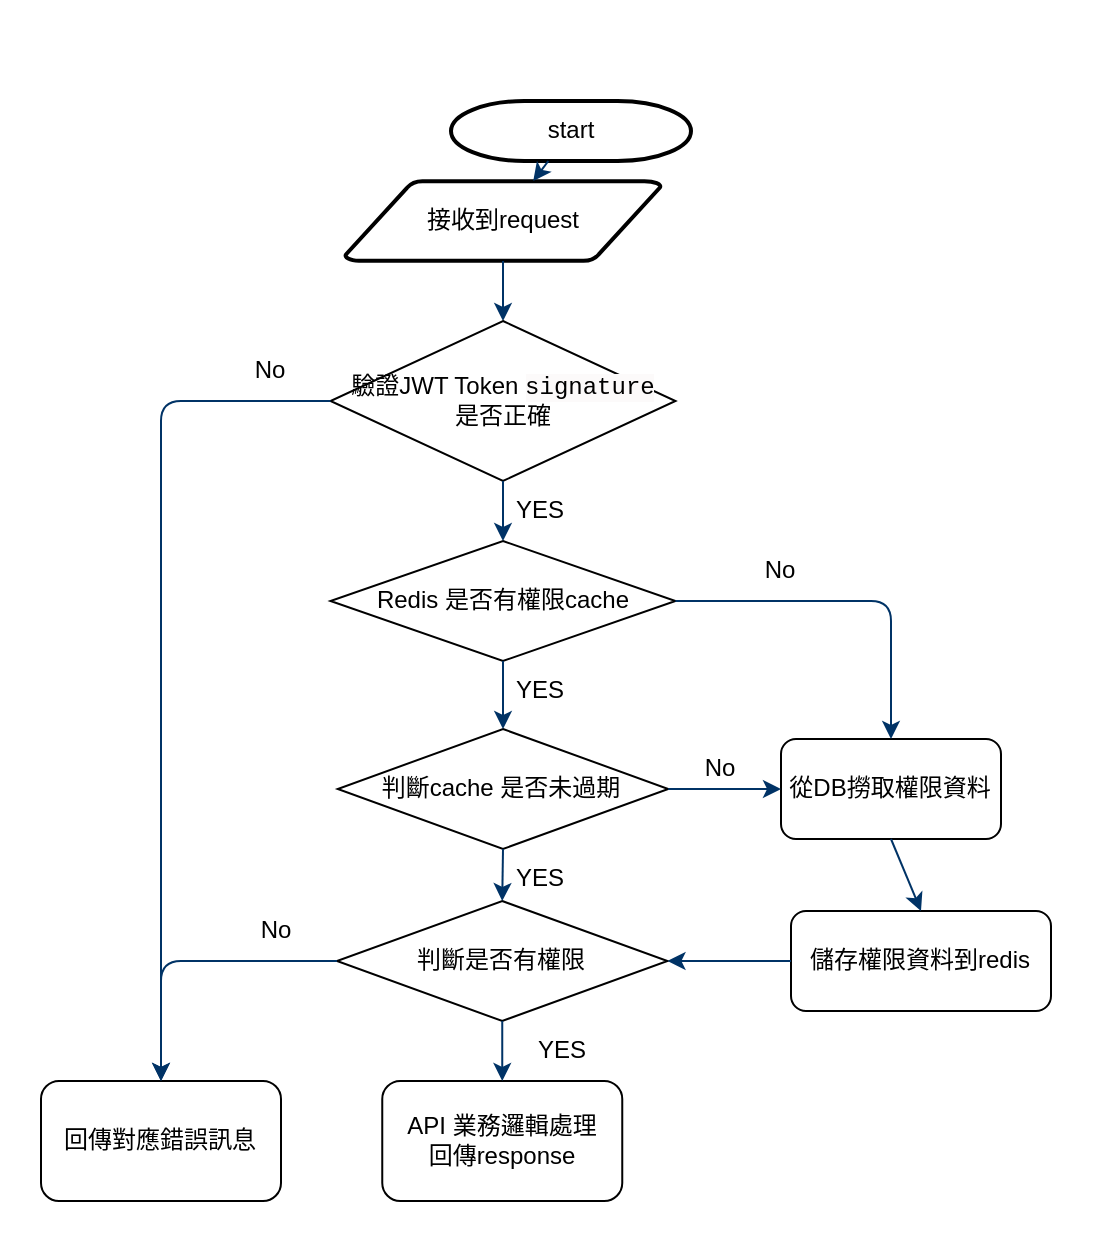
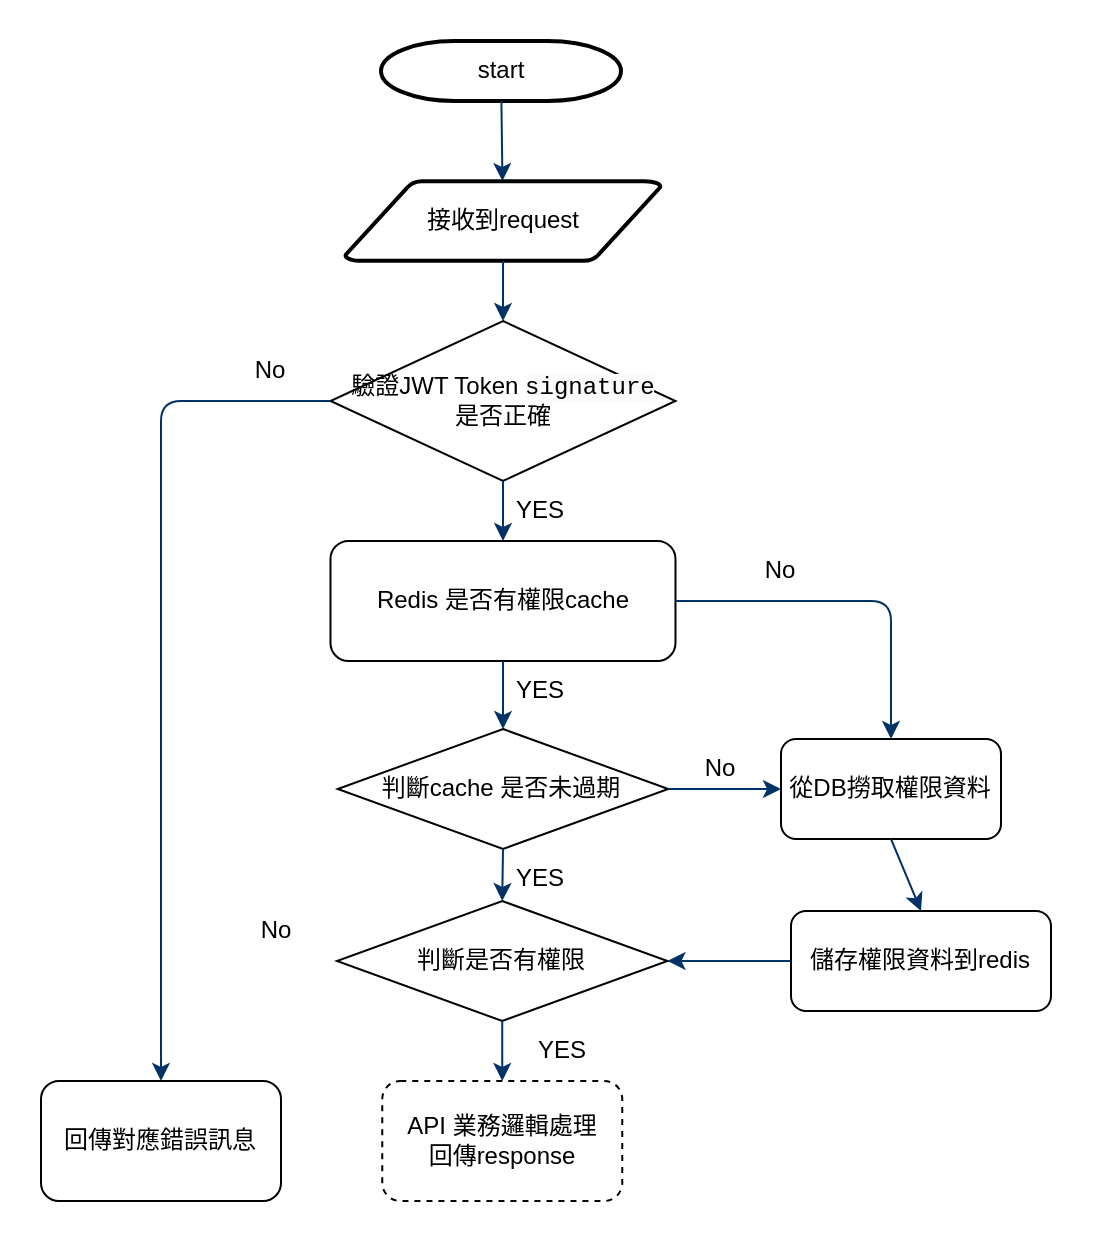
(571, 131) -> (501, 71)
(503, 601) -> (503, 601)
(251, 961) -> none
(502, 1141) -> (502, 1141)
